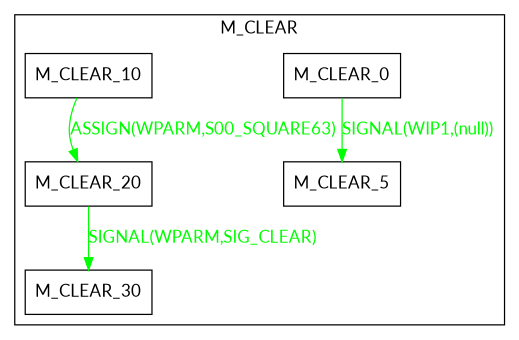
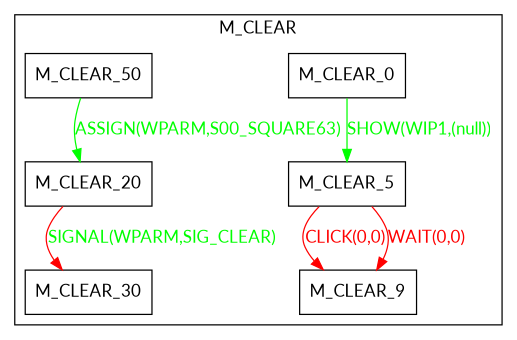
(89, 76) -> (89, 76)
(418, 130) -> (420, 130)
(89, 232) -> (47, 232)
none -> (358, 292)
